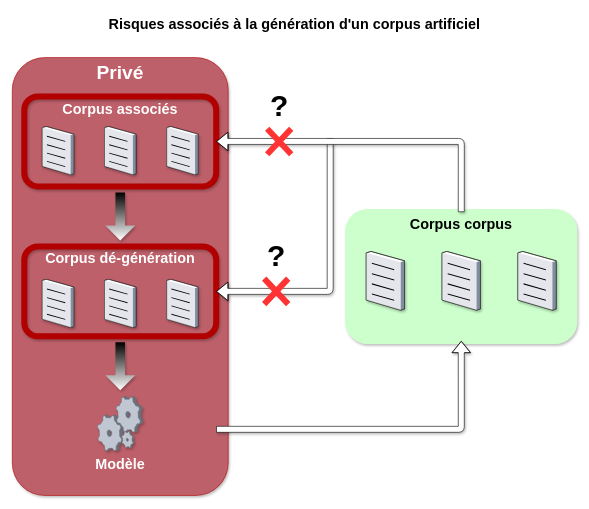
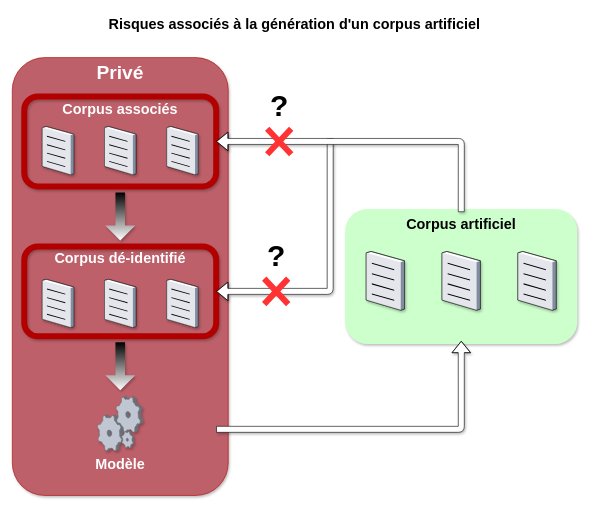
(461, 225) -> (461, 225)
(120, 259) -> (120, 259)
